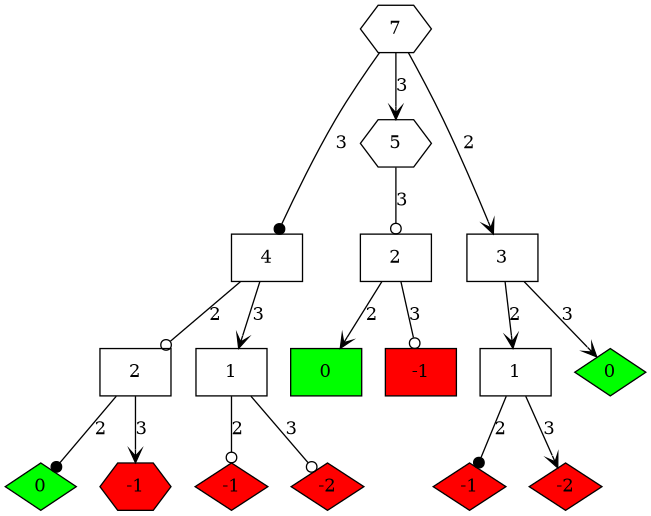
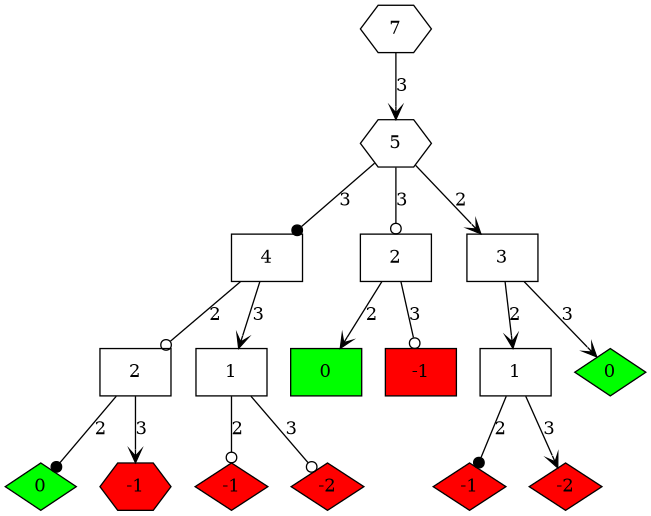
(326, 136) -> (338, 195)
(451, 136) -> (443, 194)
